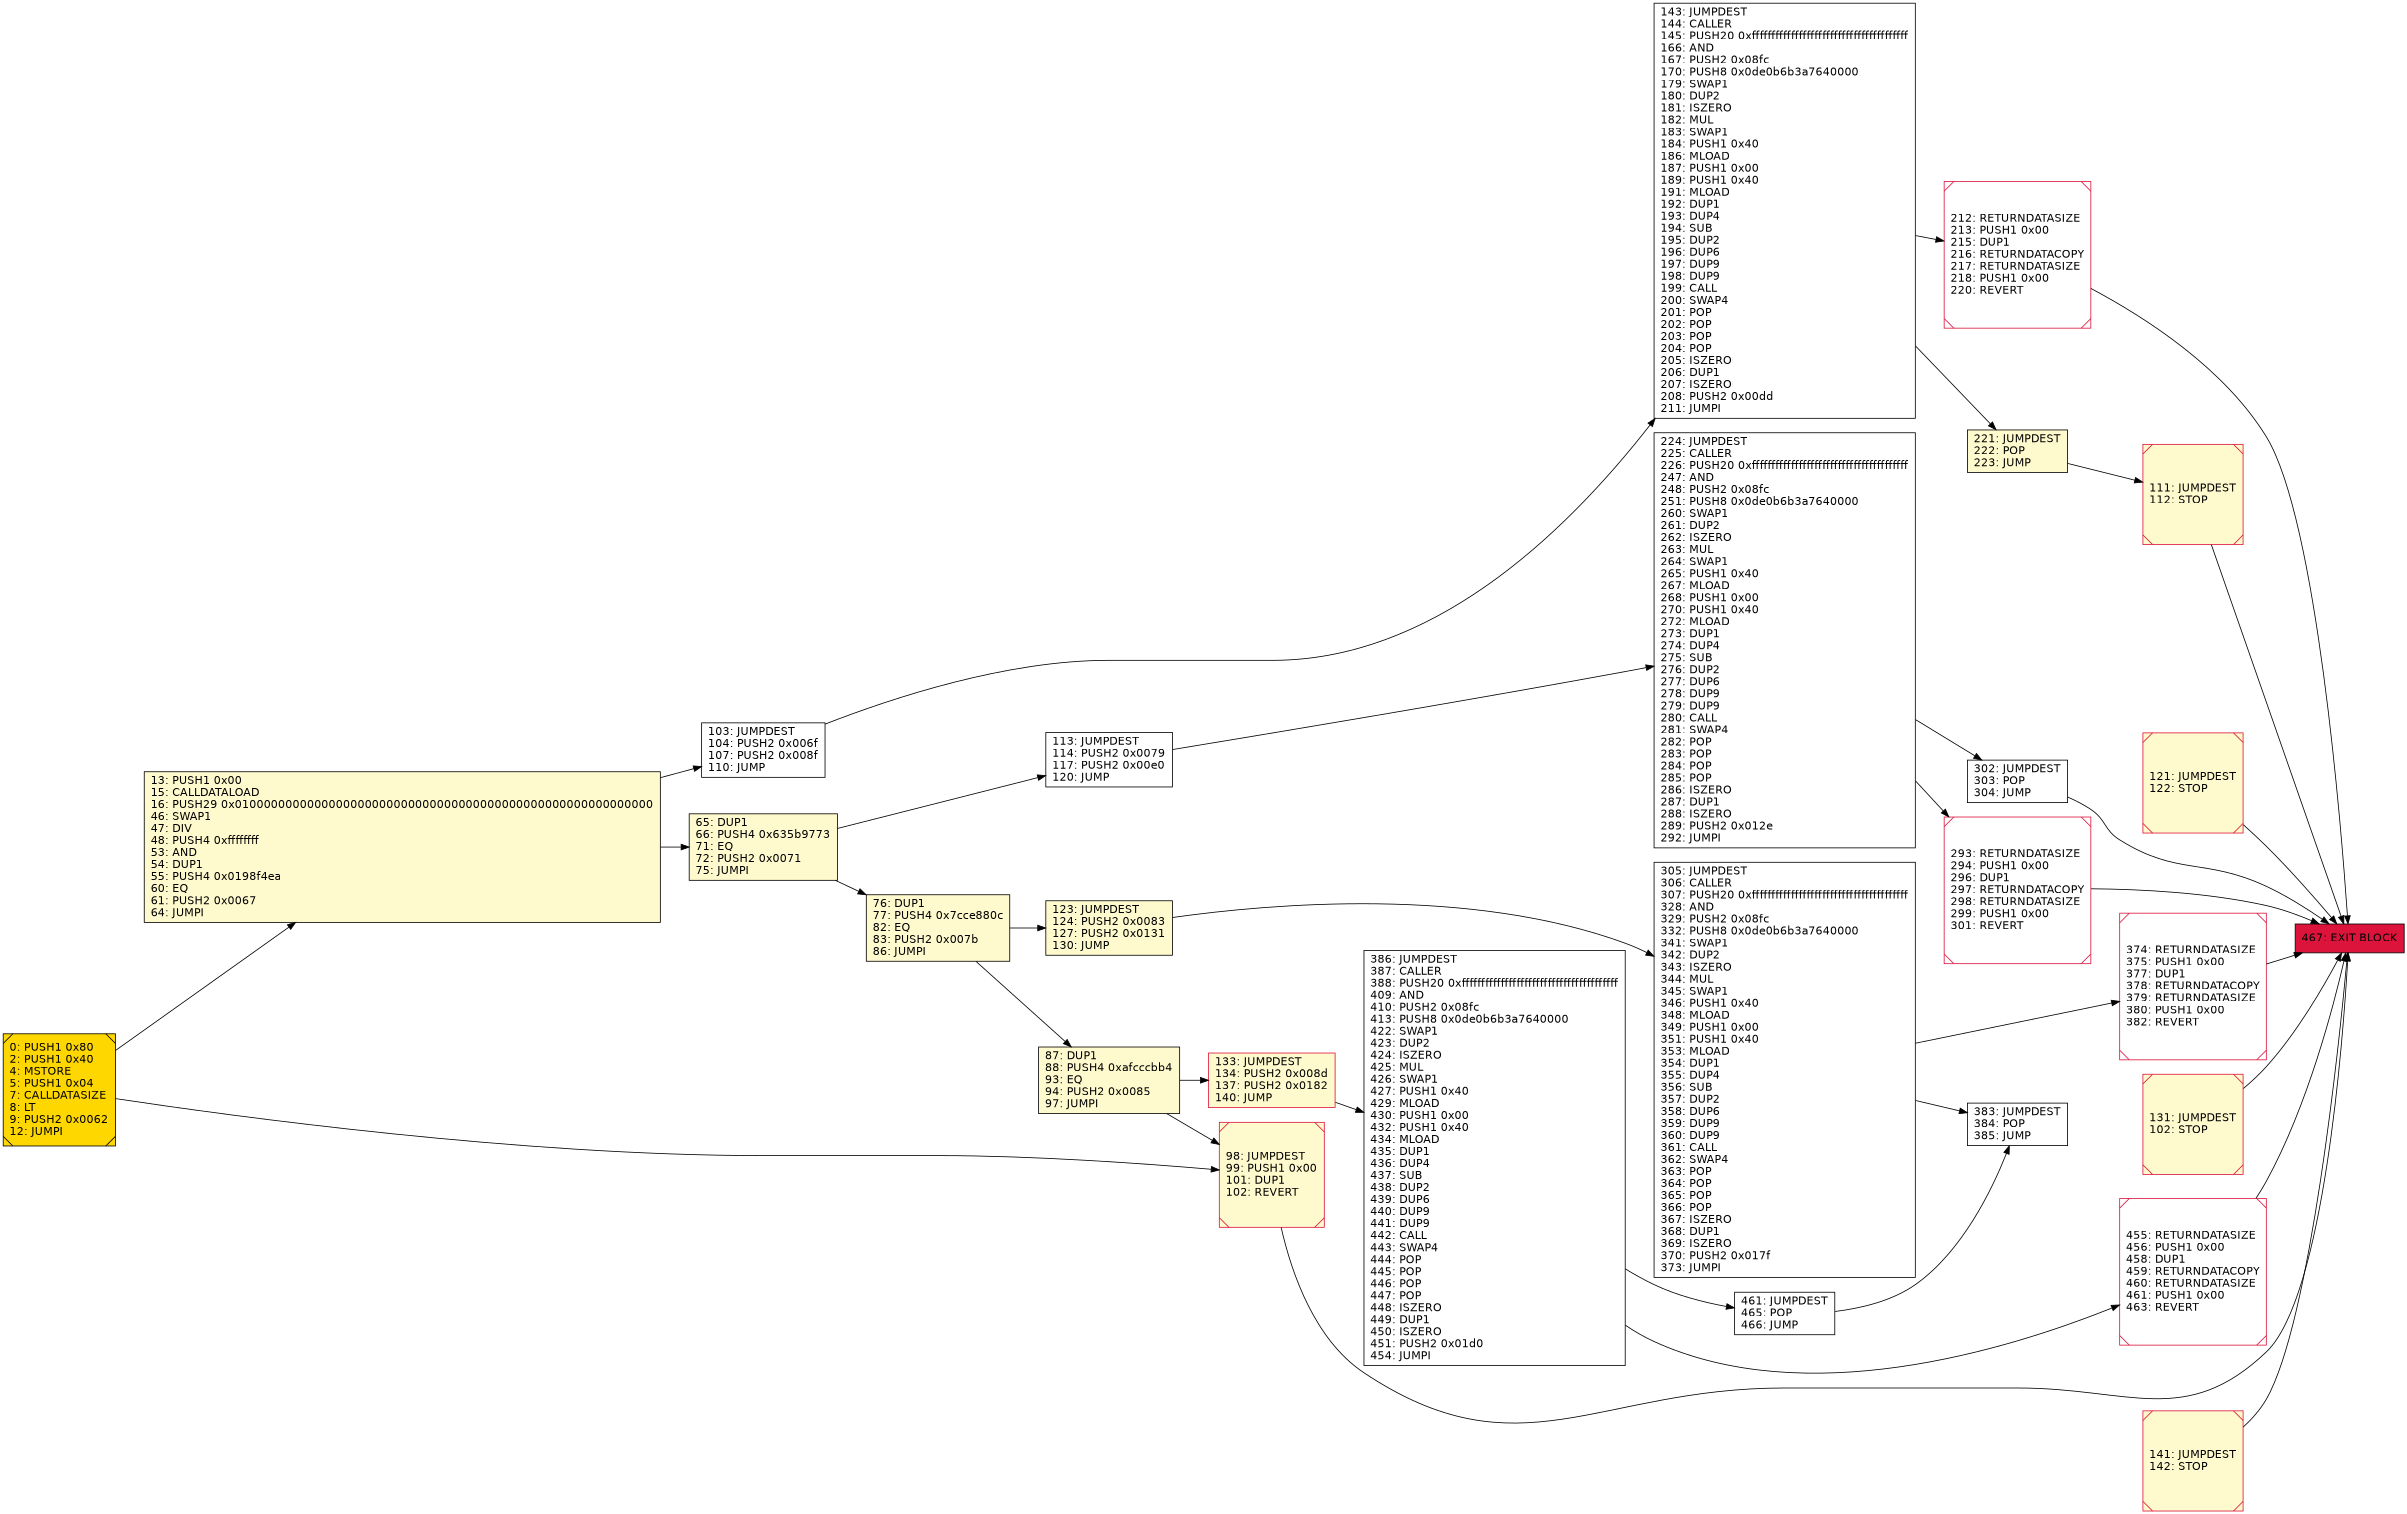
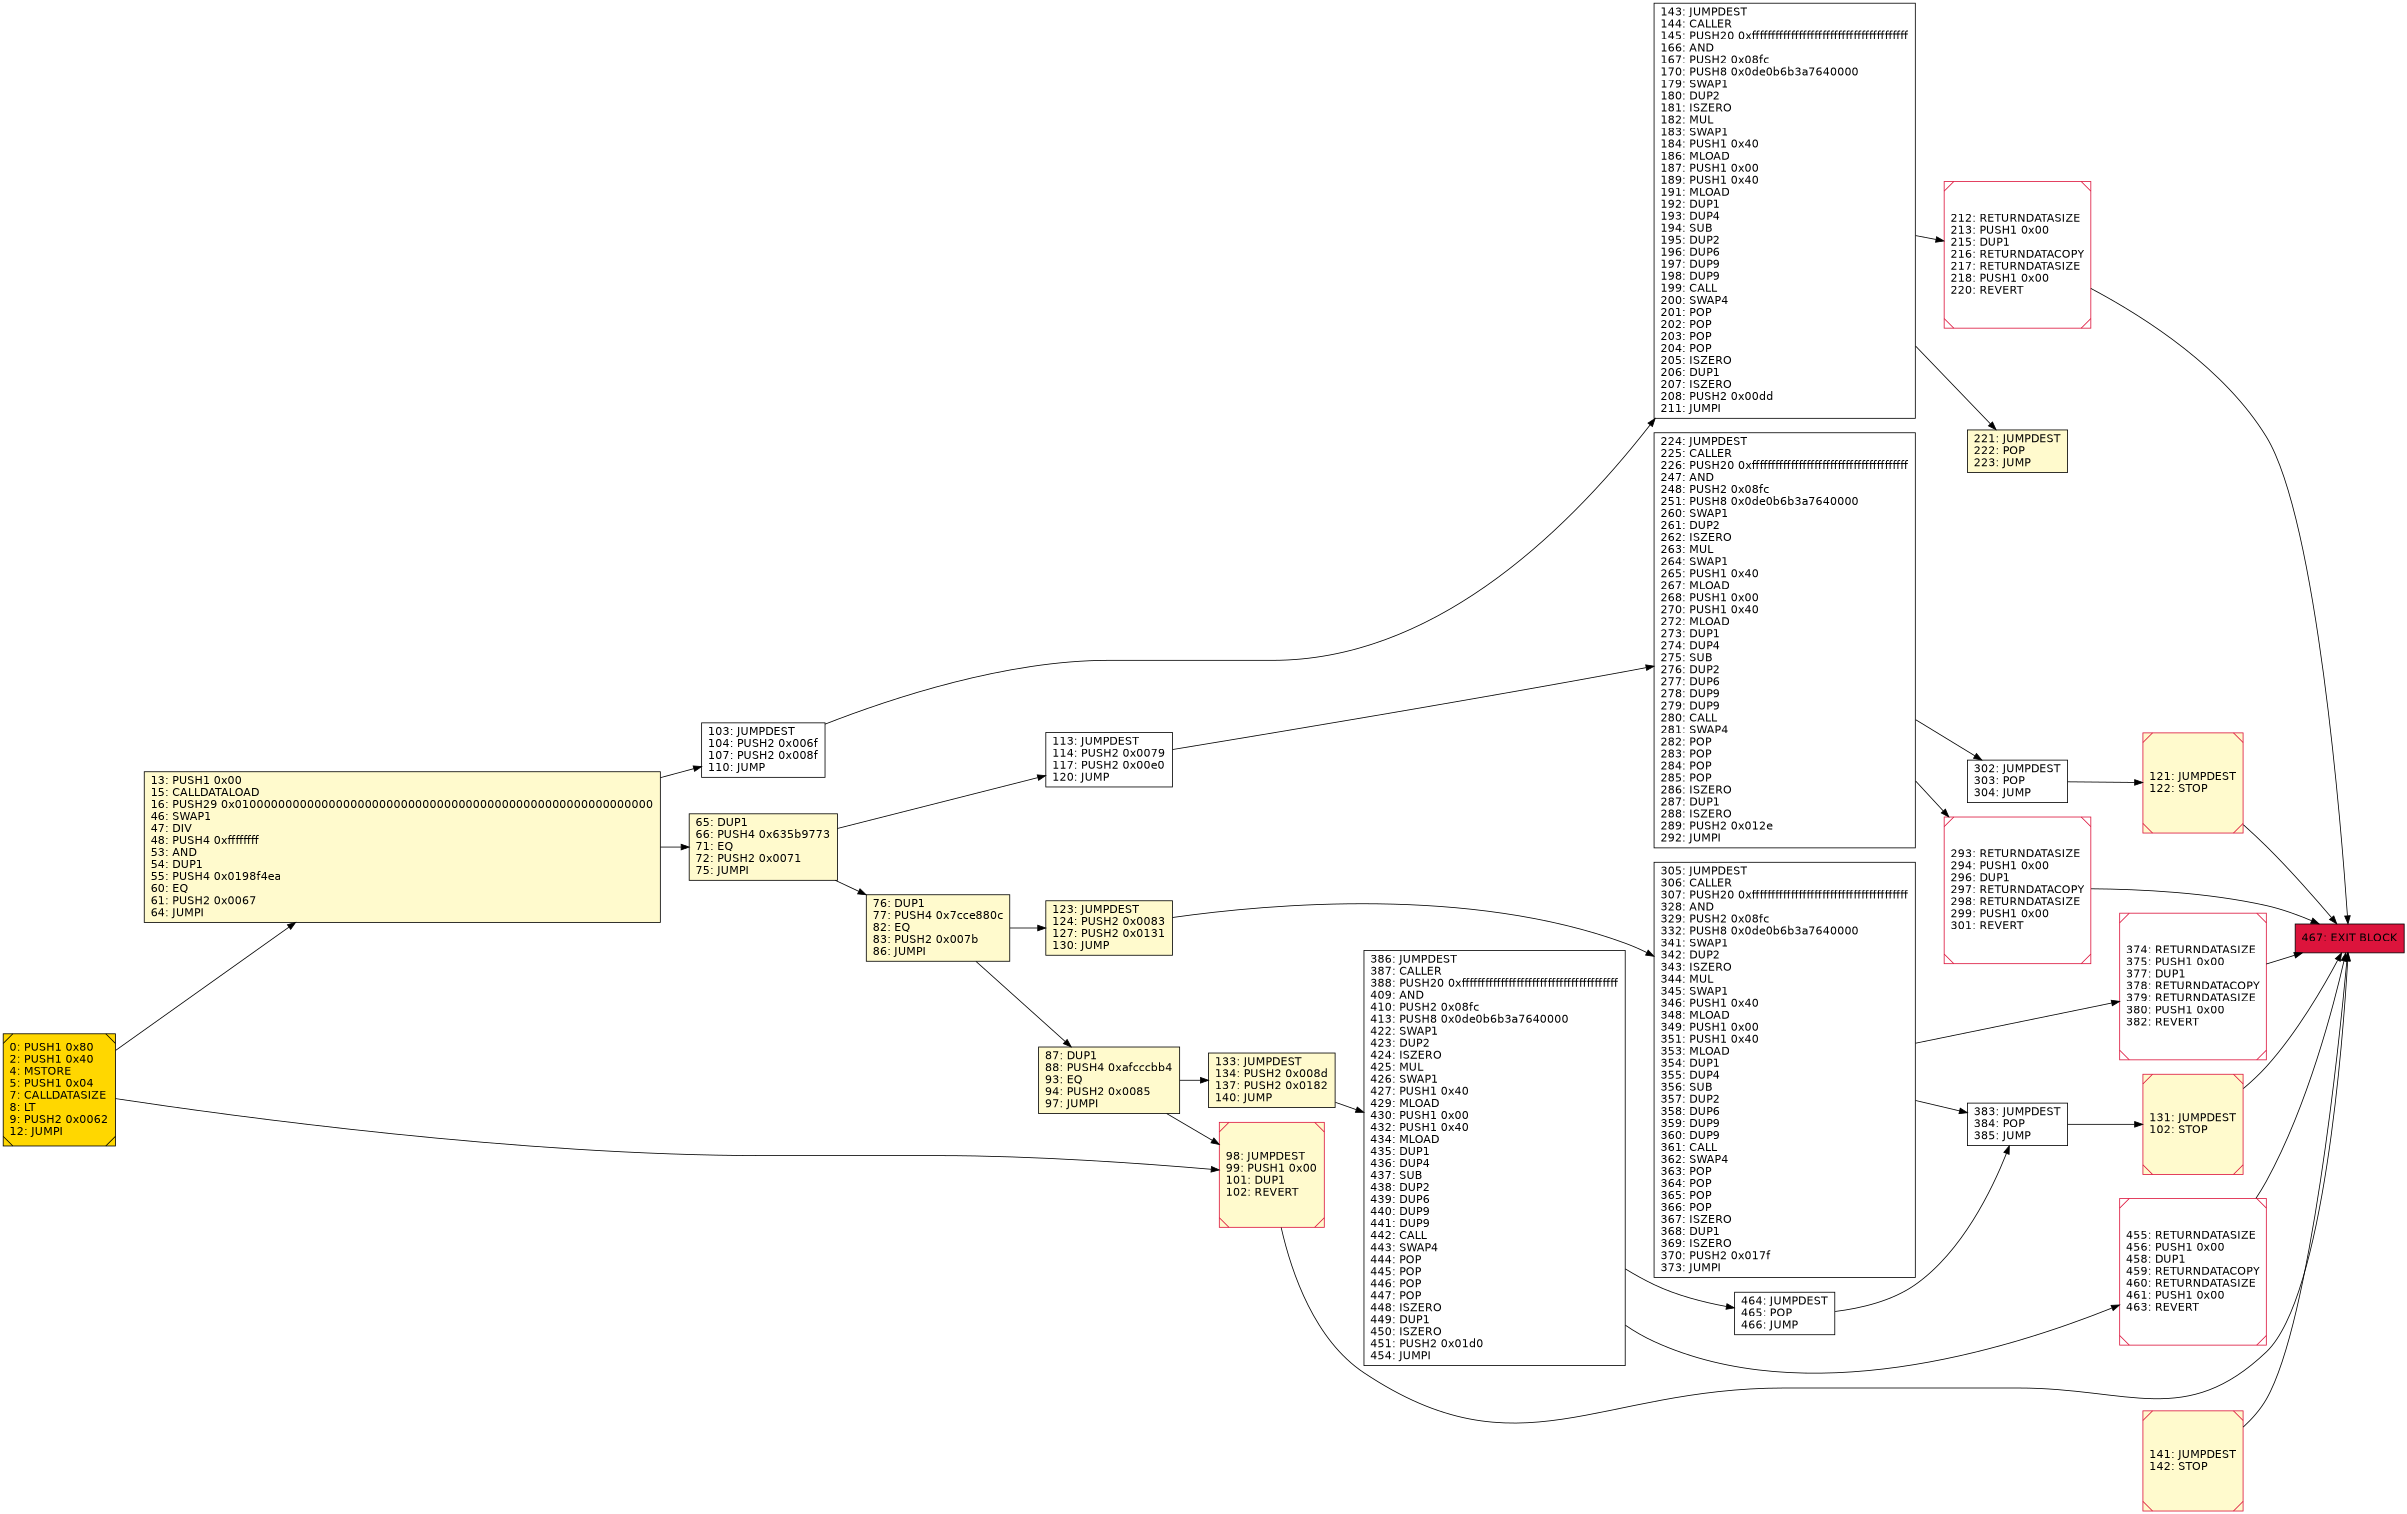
(2193, 494) -> none
(2190, 866) -> (2101, 782)
(1272, 1080) -> (1272, 1080)
none -> (2101, 1124)
(1785, 1313) -> (1785, 1313)
